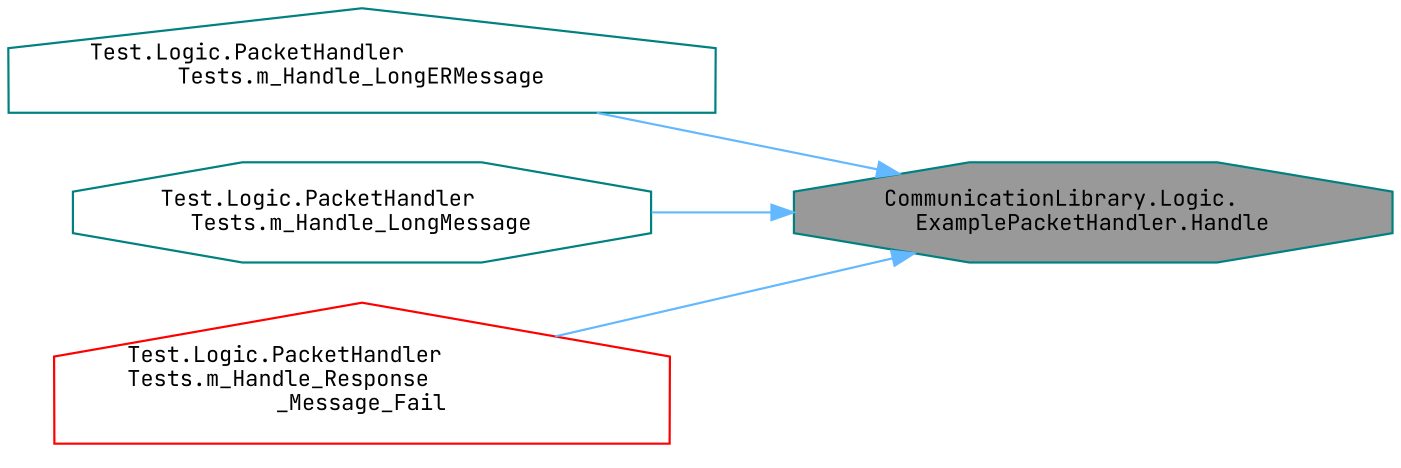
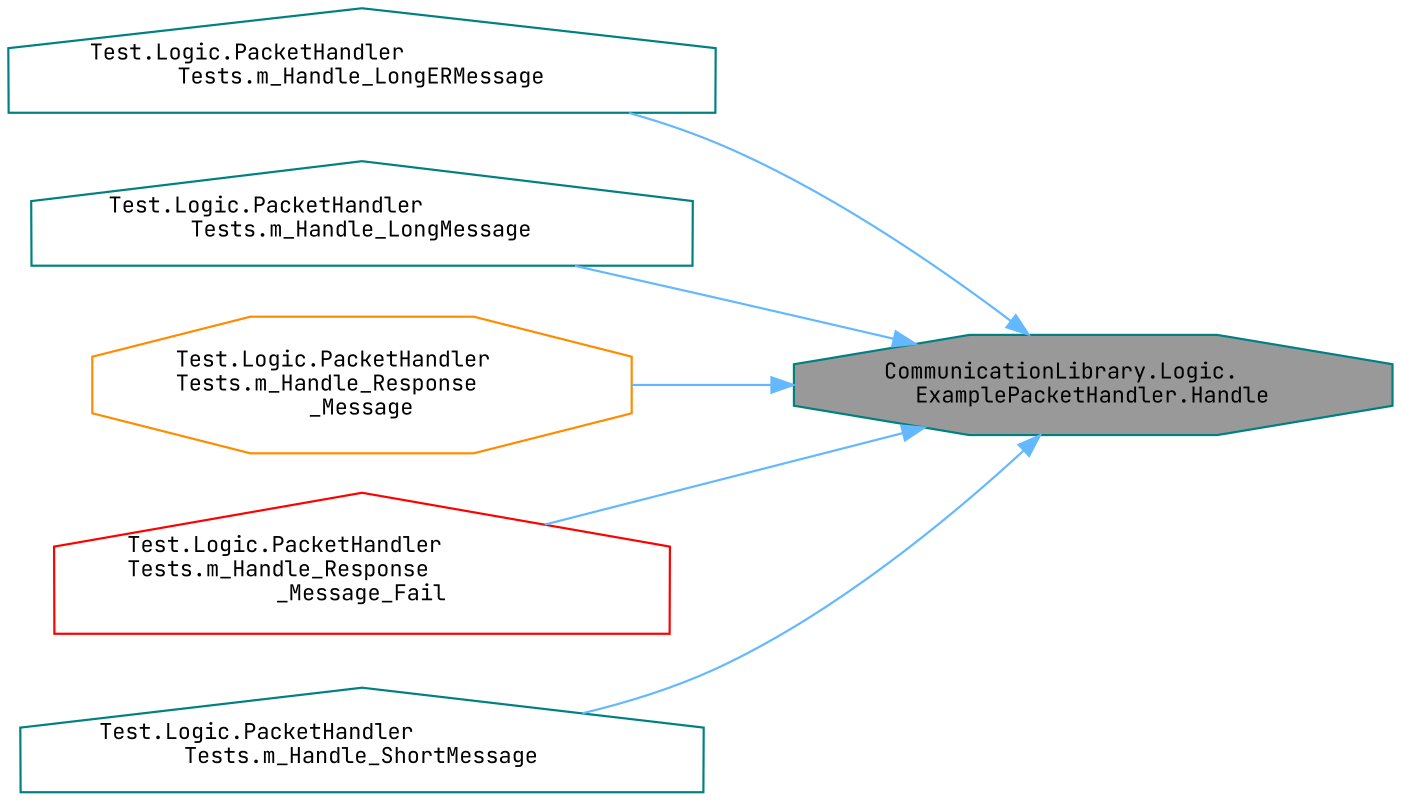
(362, 212) -> (362, 219)
none -> (362, 385)
none -> (362, 745)
